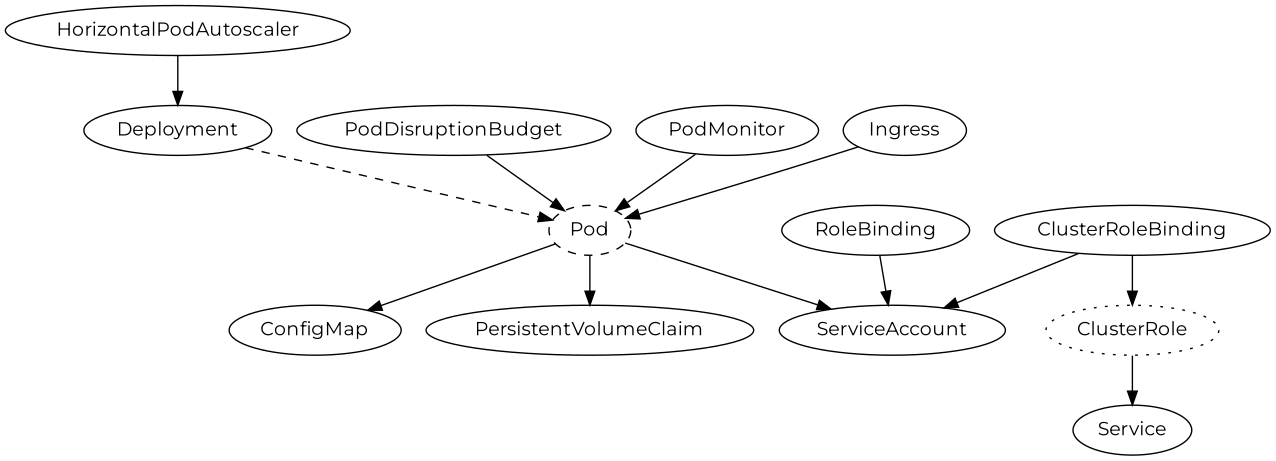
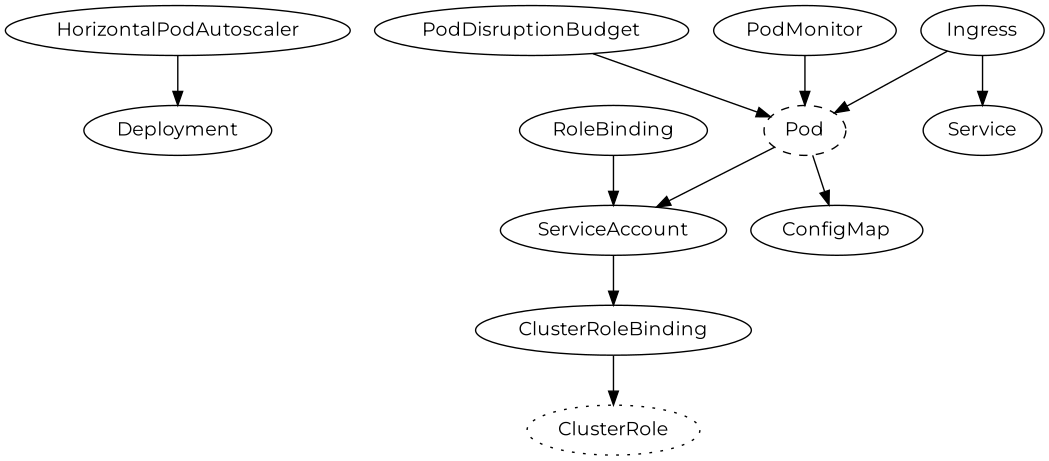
(392, 182) -> none
(1018, 278) -> (613, 273)
(590, 330) -> none
(1132, 373) -> (983, 74)
